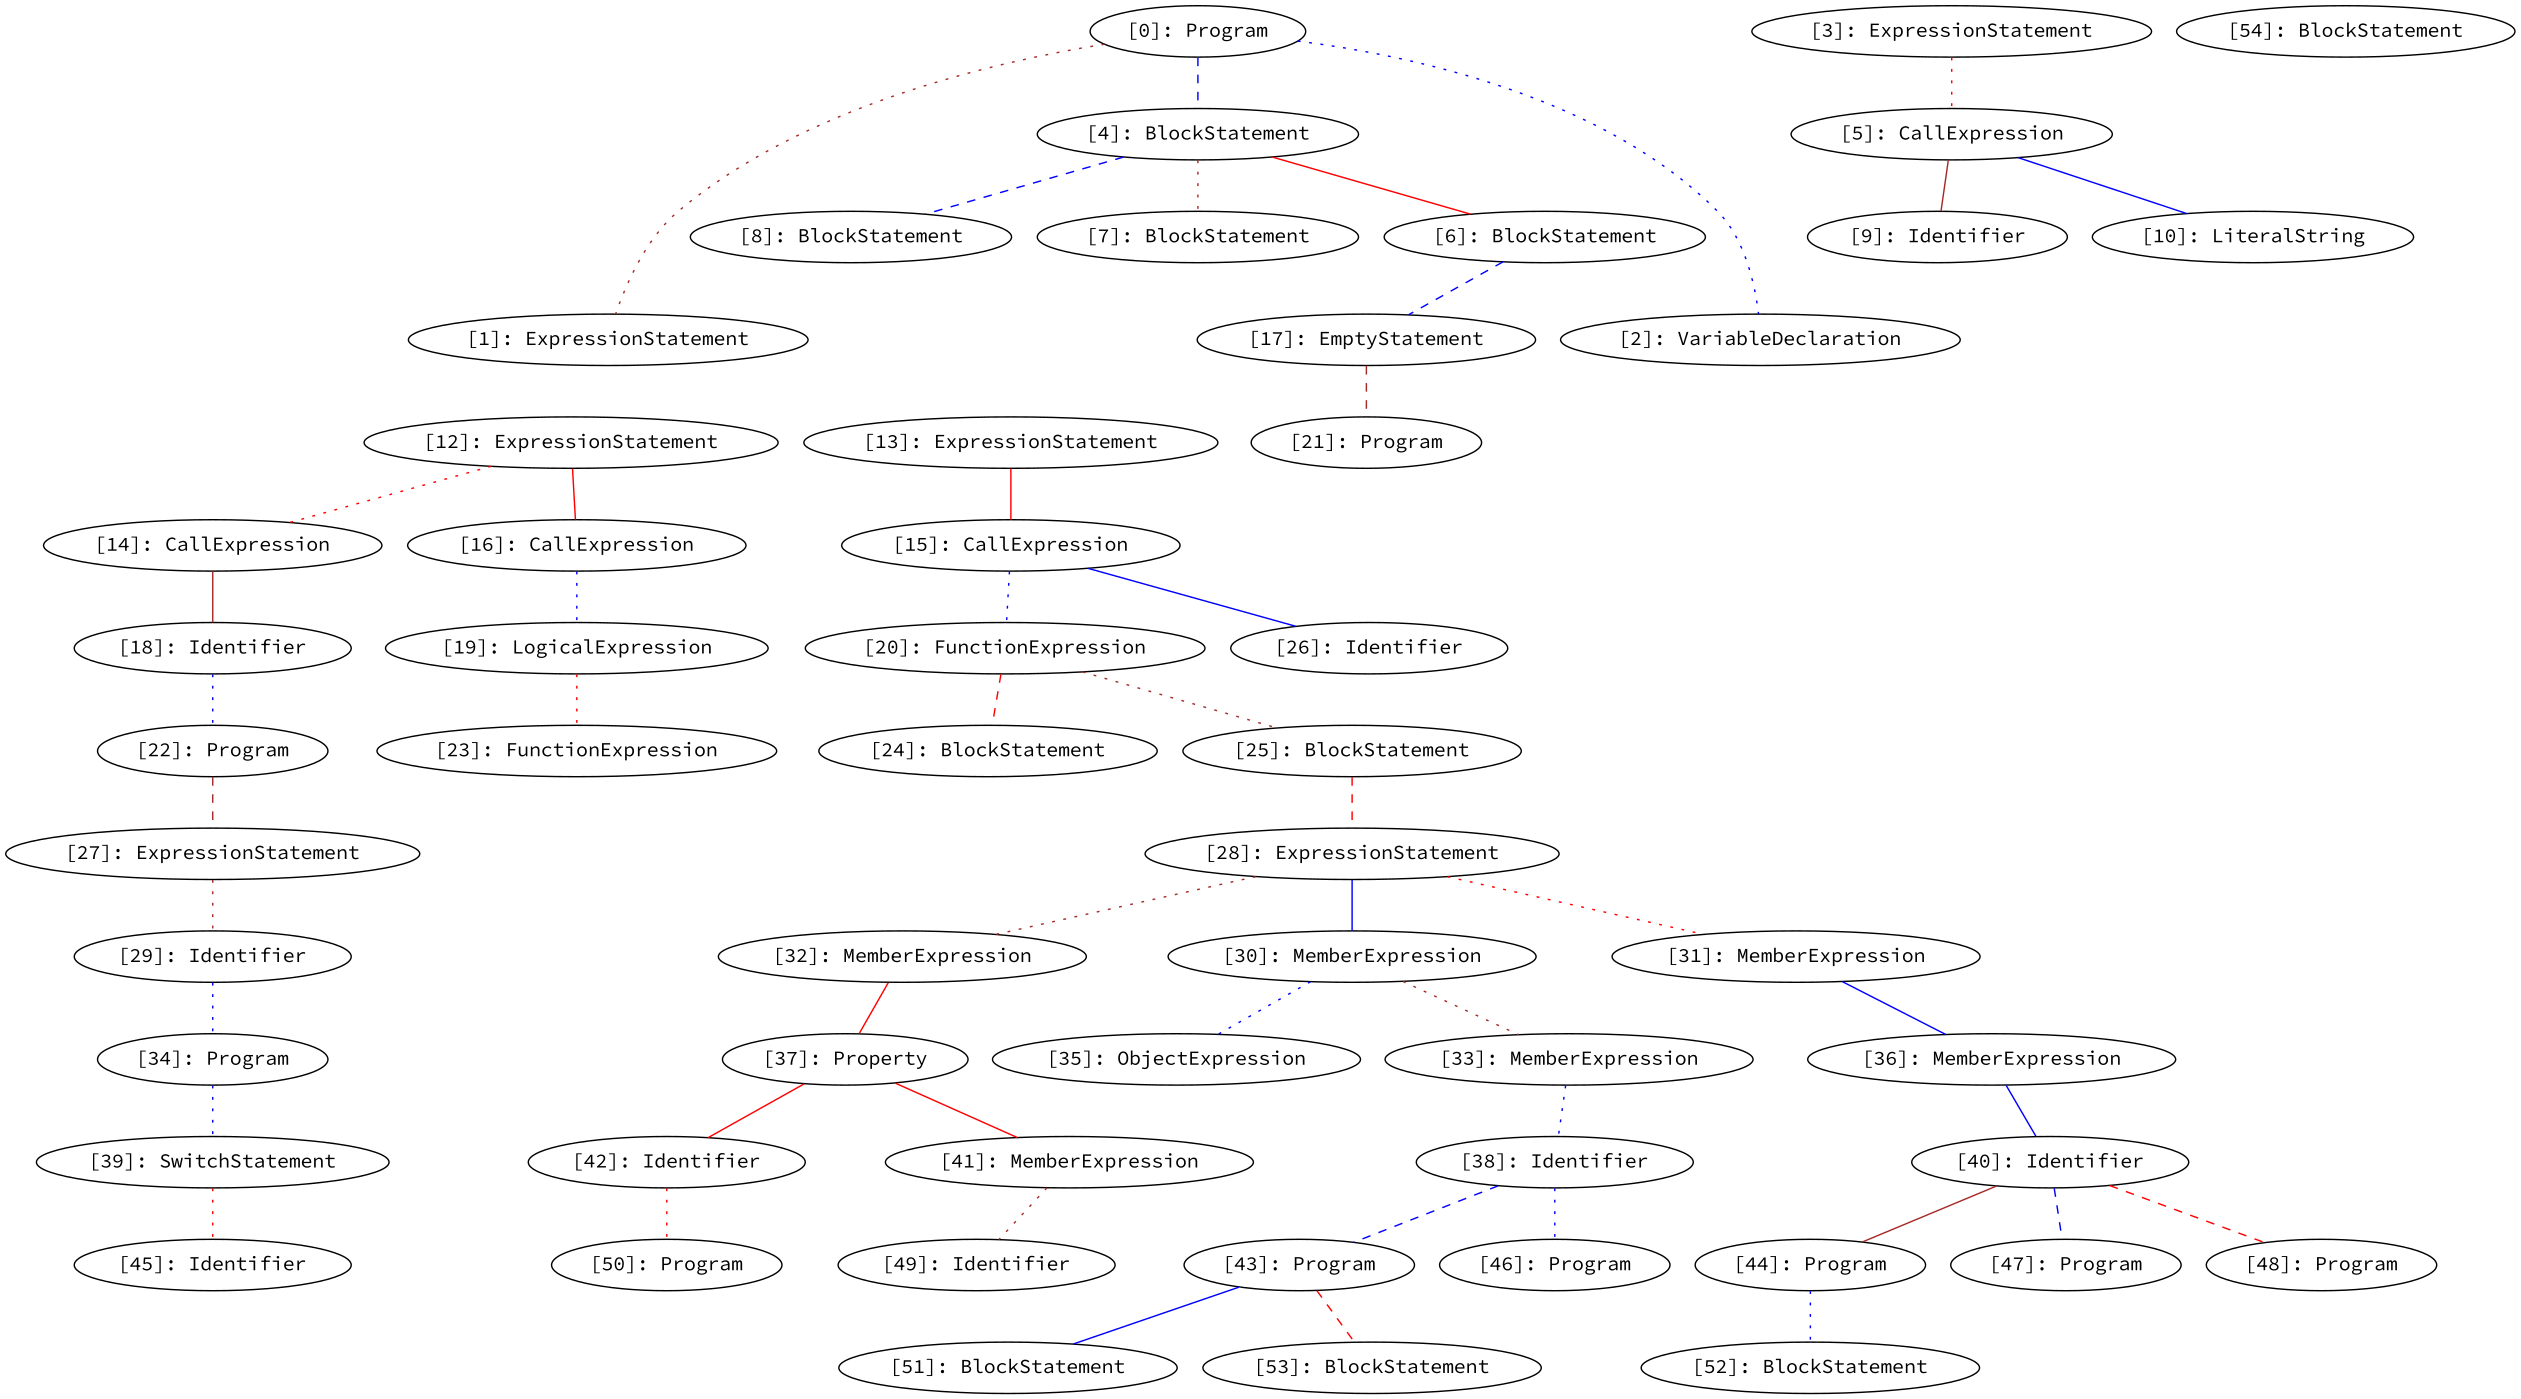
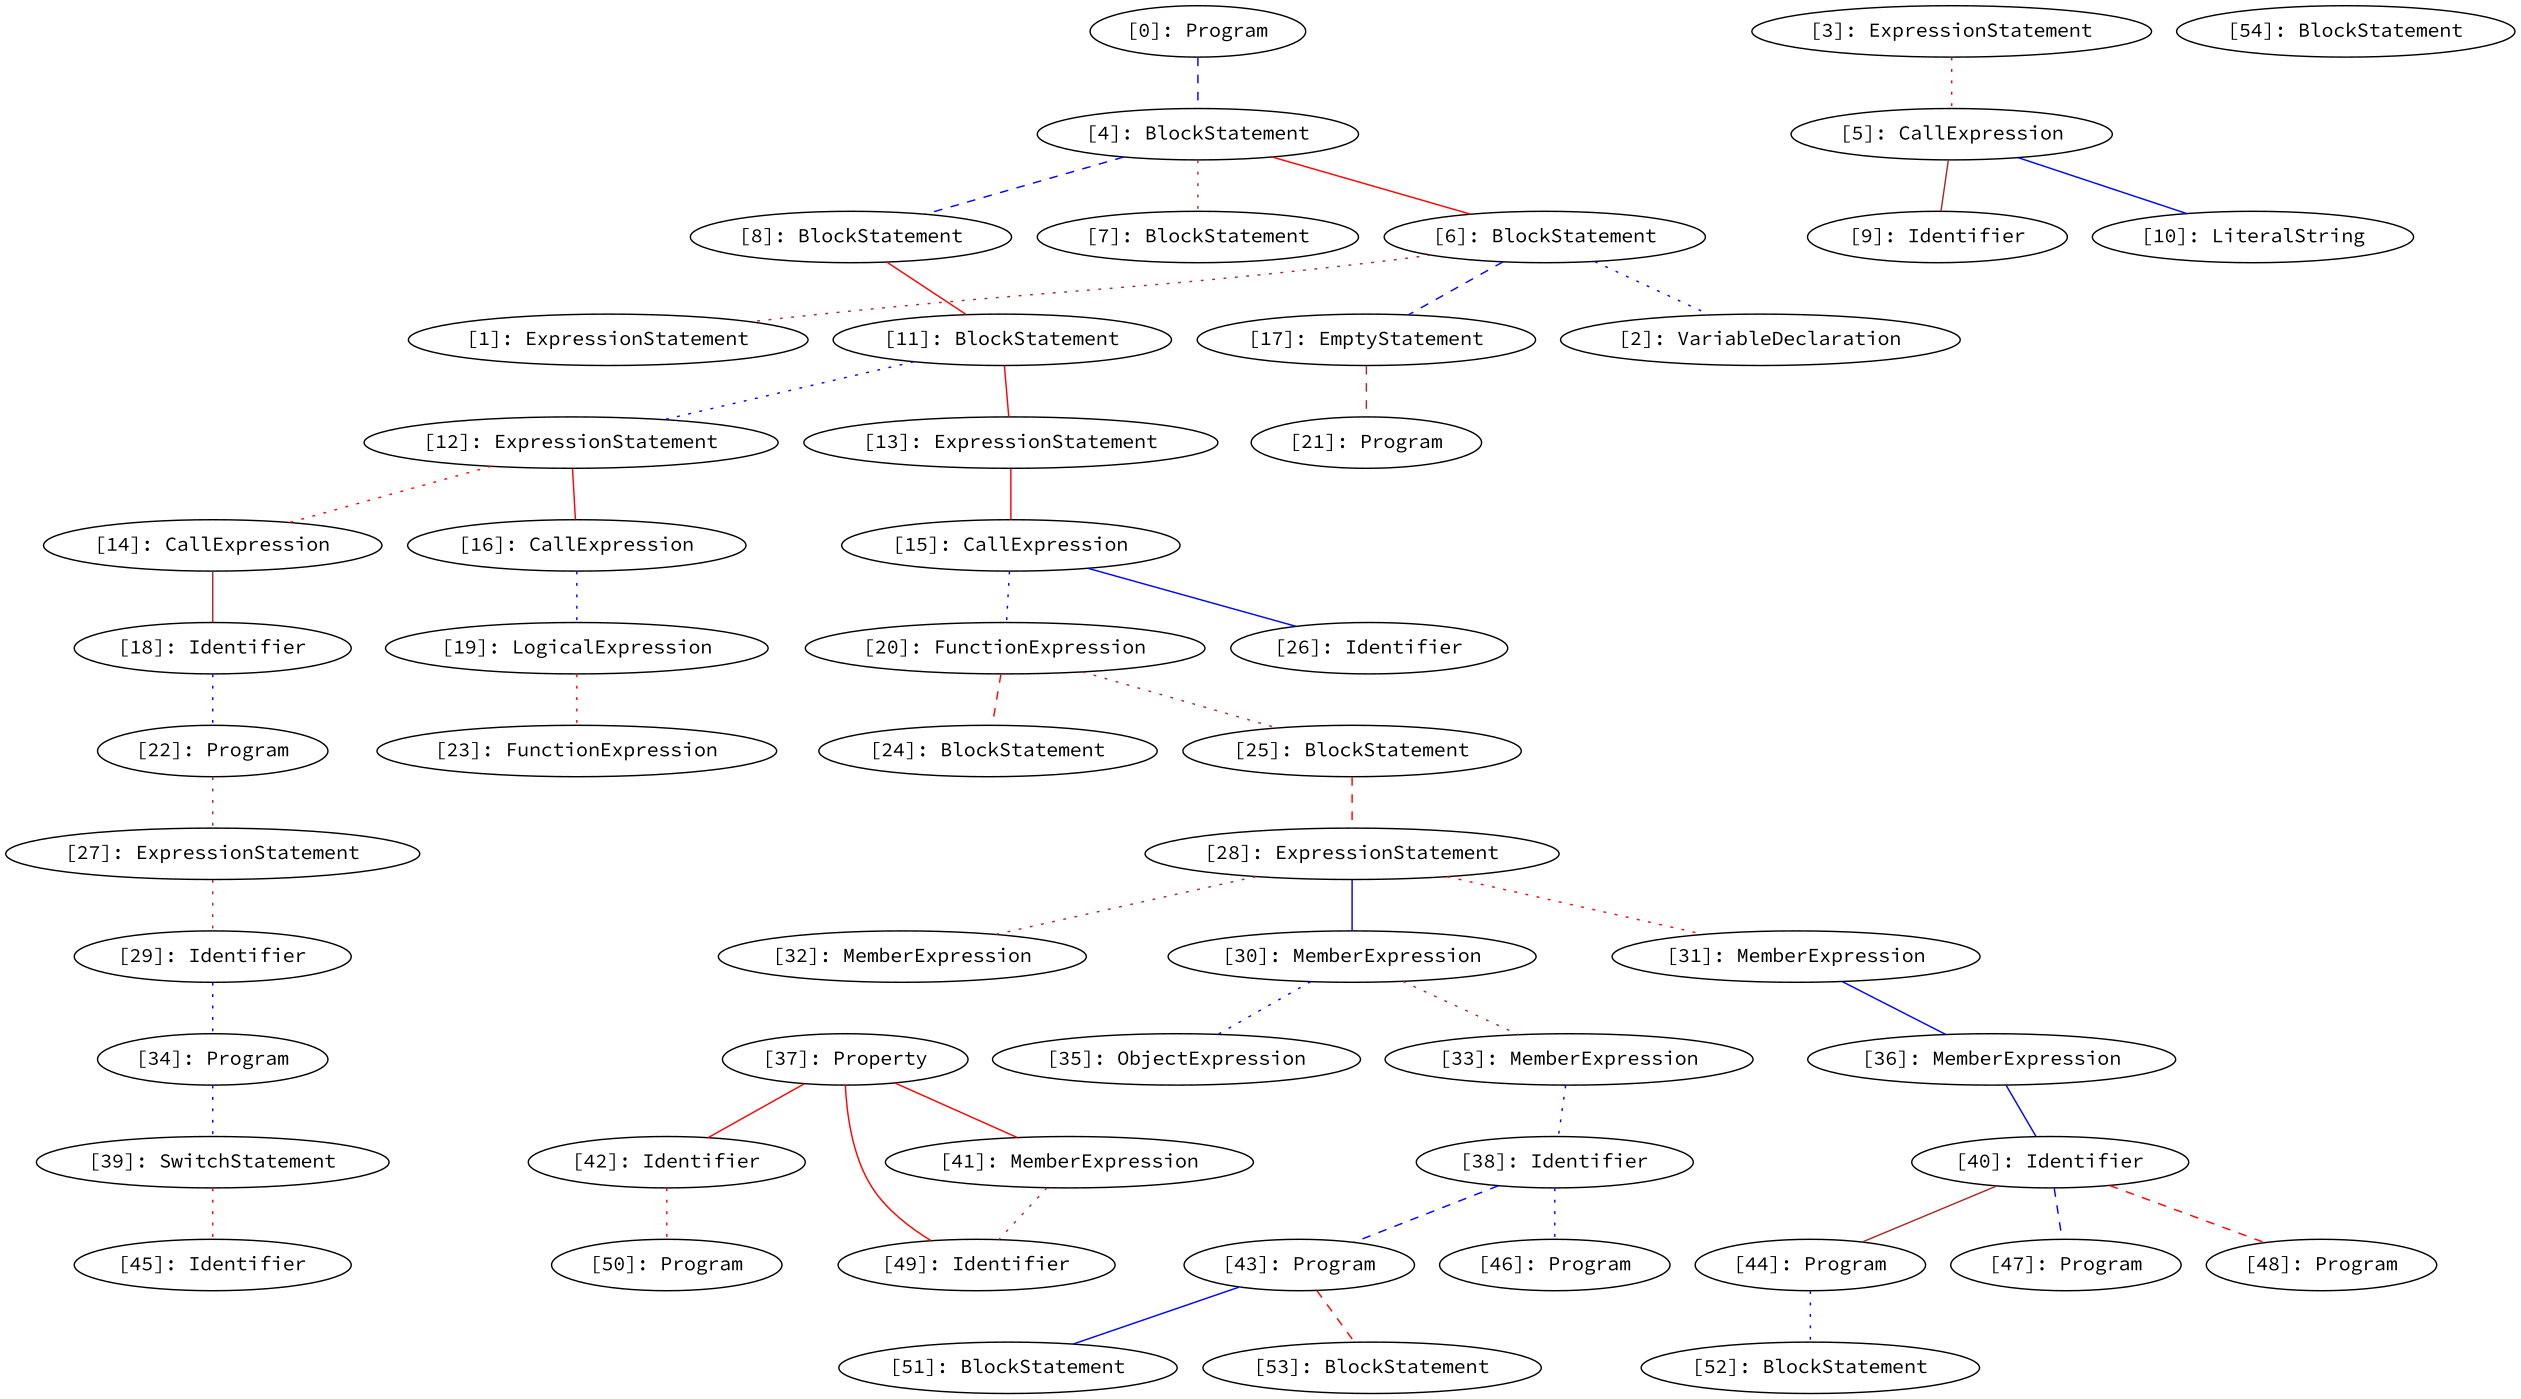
(1574, 115) -> (1652, 288)
(824, 124) -> (1091, 290)
none -> (1002, 340)
(213, 803) -> (213, 803)
(874, 1008) -> (866, 1176)
